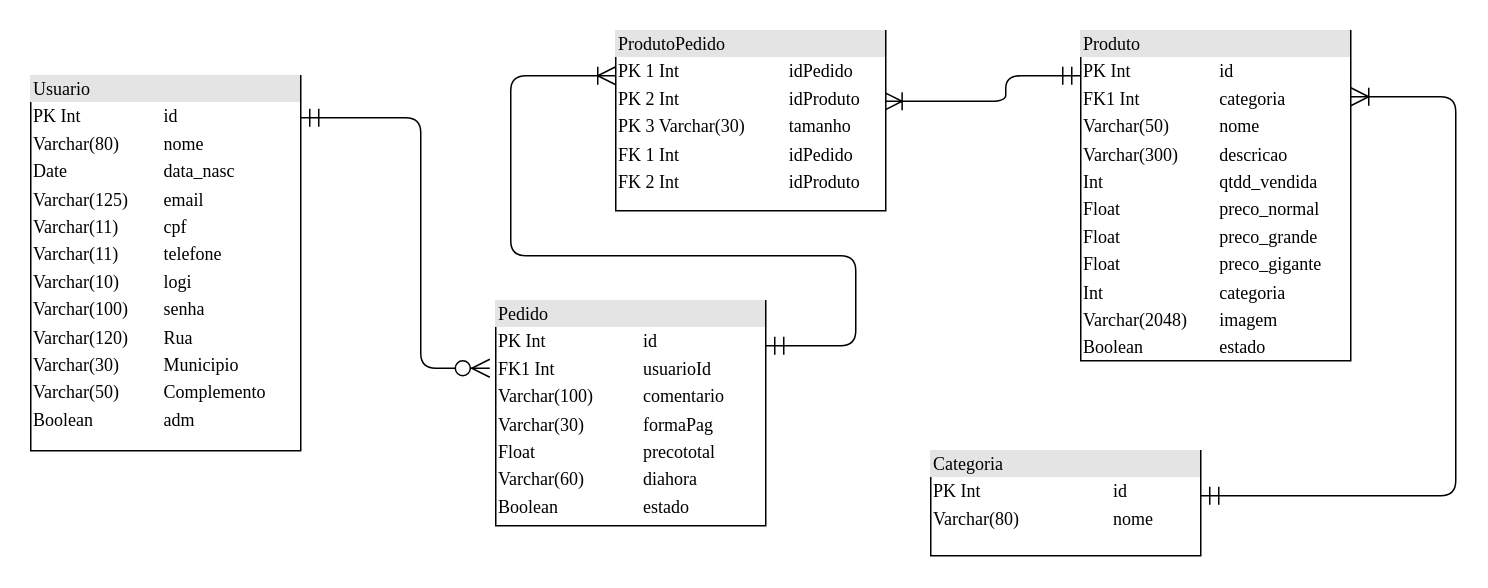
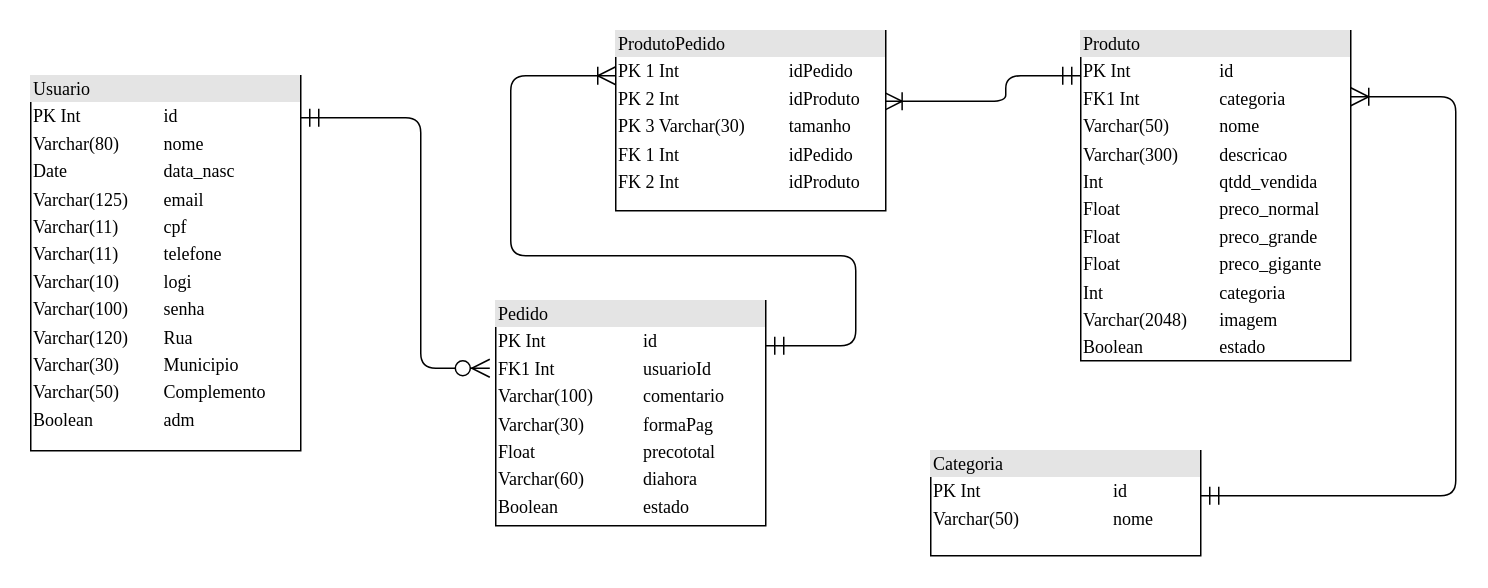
(1006, 483) -> (1006, 483)
